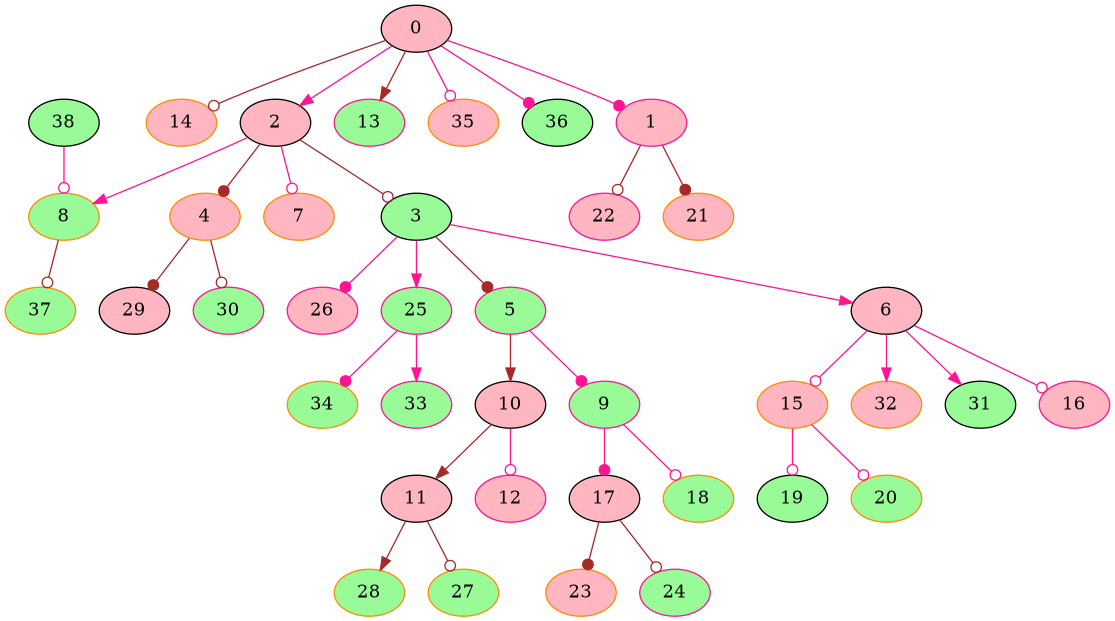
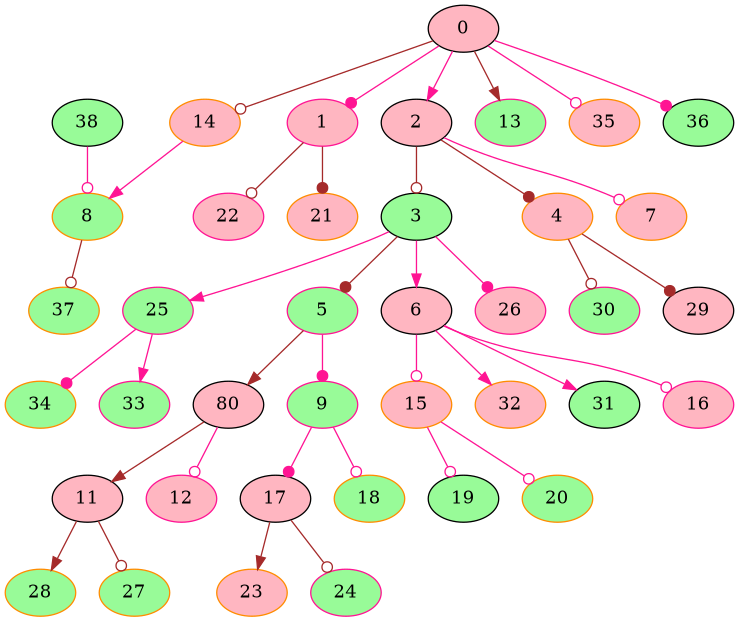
(177, 169) -> (151, 166)
(510, 405) -> (228, 405)
(594, 541) -> (265, 539)
